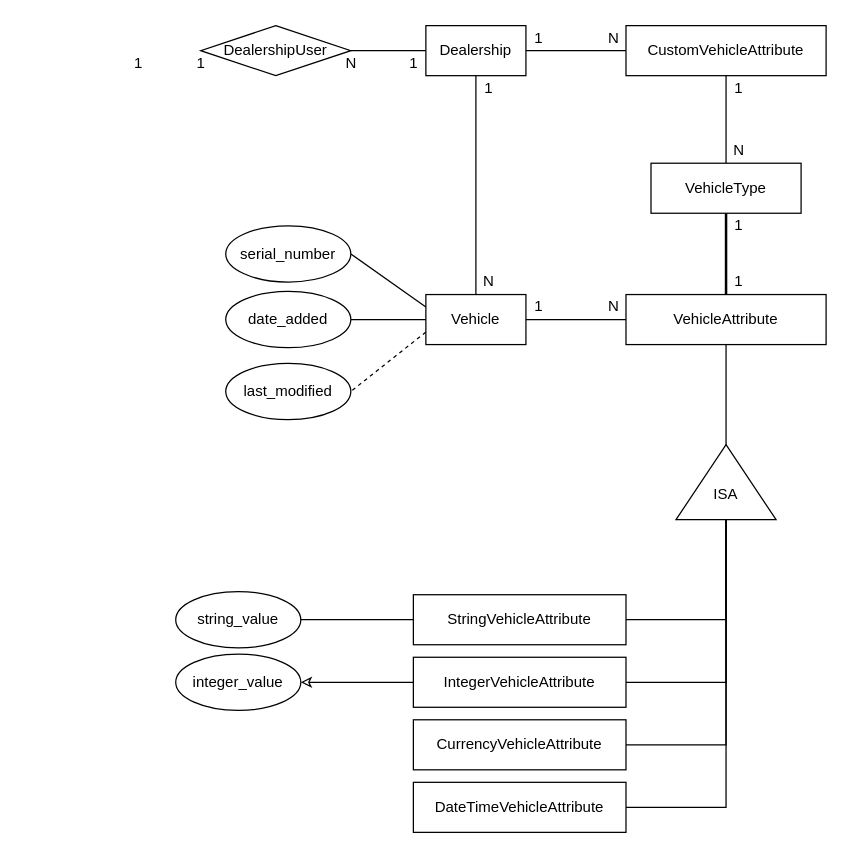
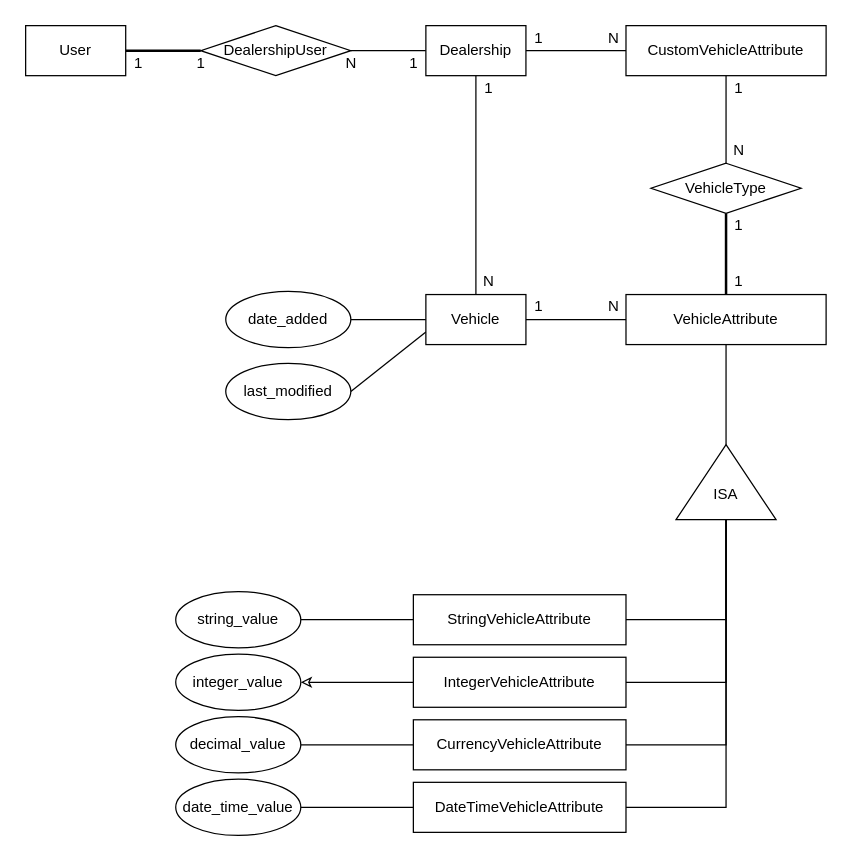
none -> (76, 51)
none -> (163, 51)
(726, 188) -> (726, 188)
(288, 254) -> none
(389, 281) -> none
(388, 362) -> (388, 362)
none -> (238, 744)
none -> (357, 744)
none -> (238, 807)
none -> (357, 807)
